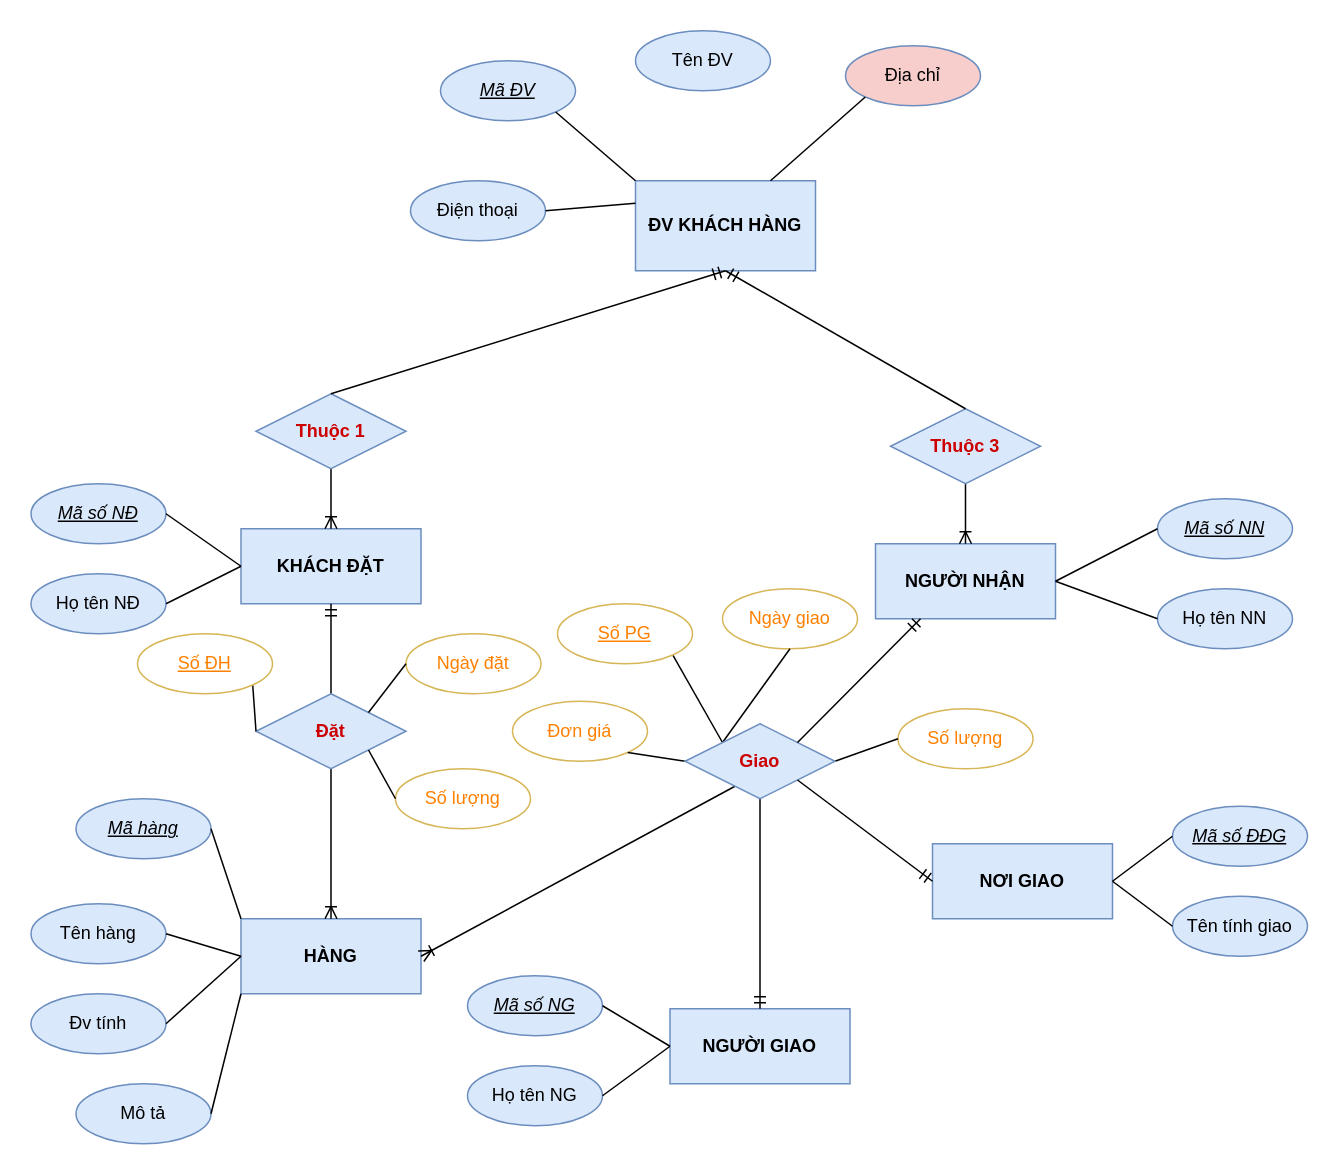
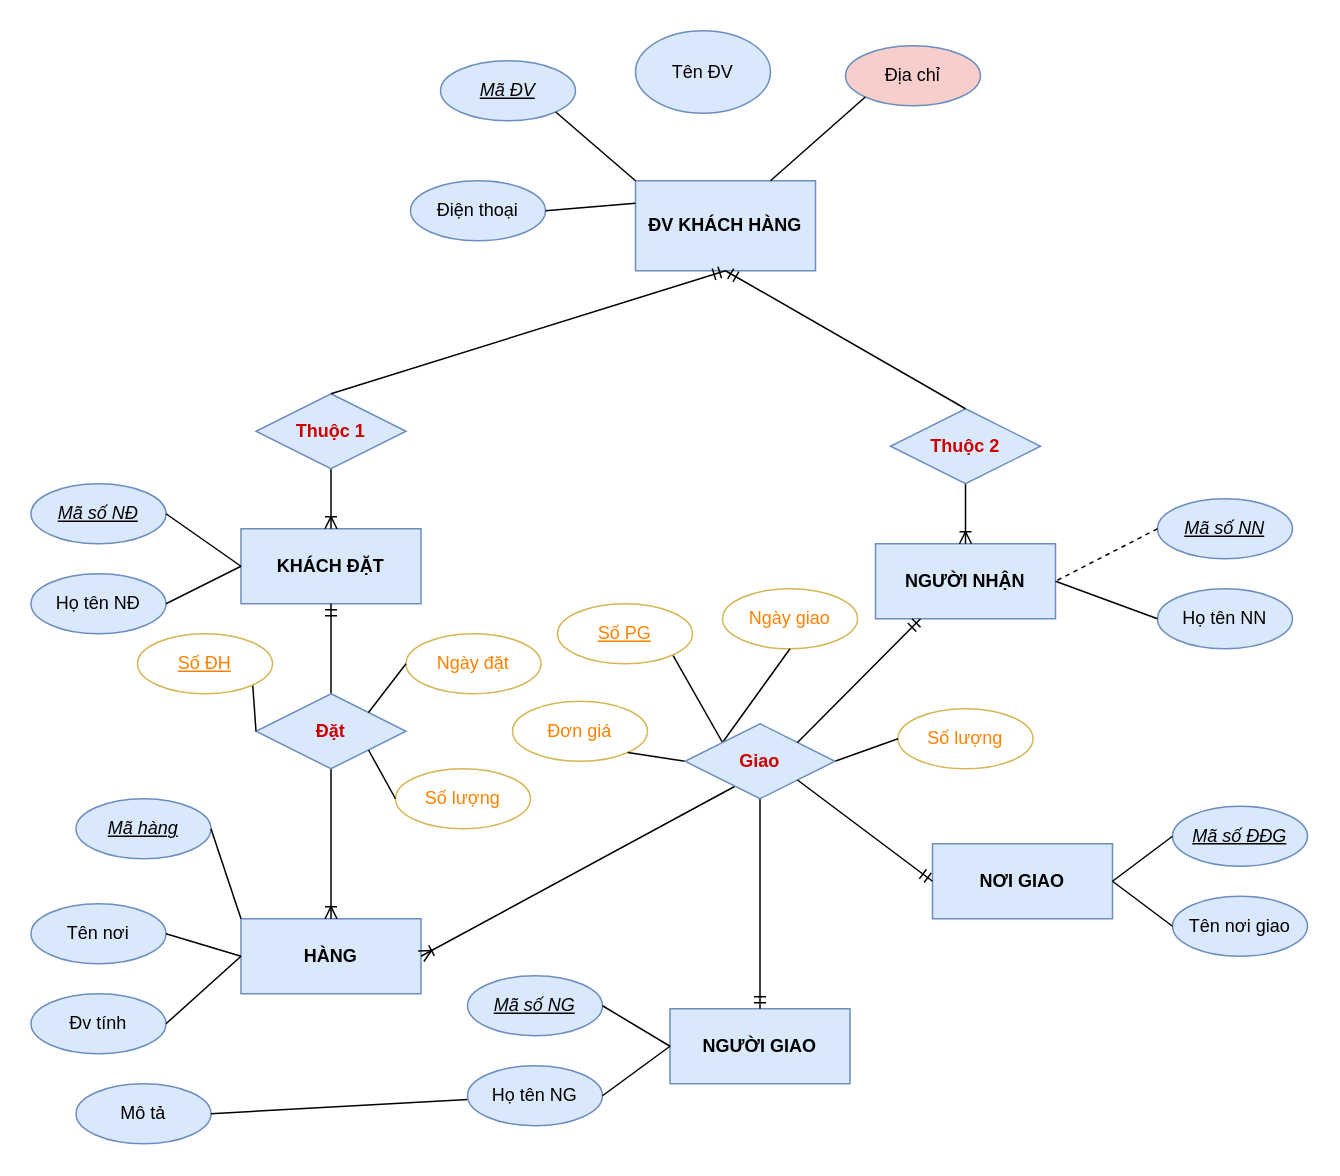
(703, 61) -> (703, 72)
(965, 446) -> (965, 446)
(1107, 555) -> (1107, 555)
(1240, 926) -> (1240, 926)
(98, 934) -> (98, 934)
(226, 1054) -> (339, 1107)
